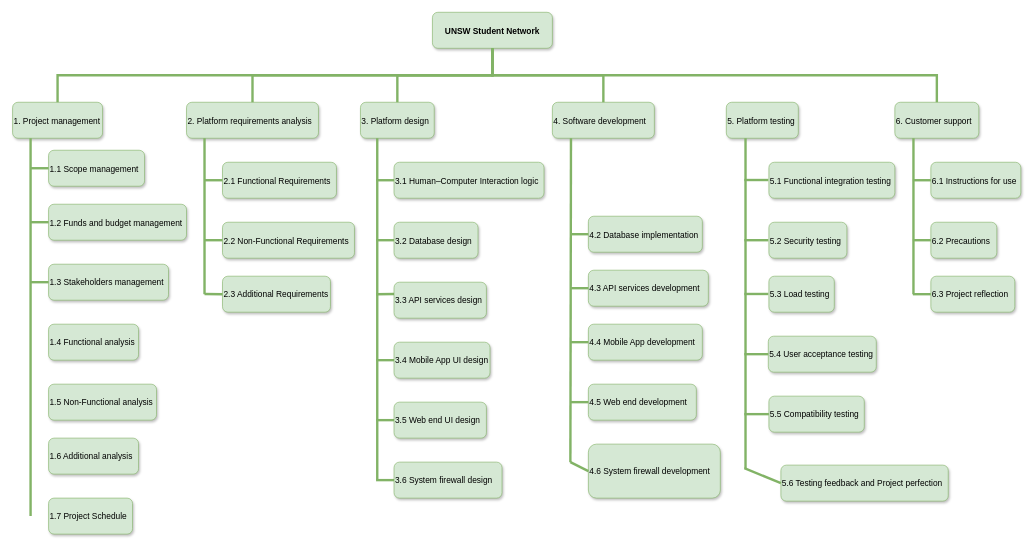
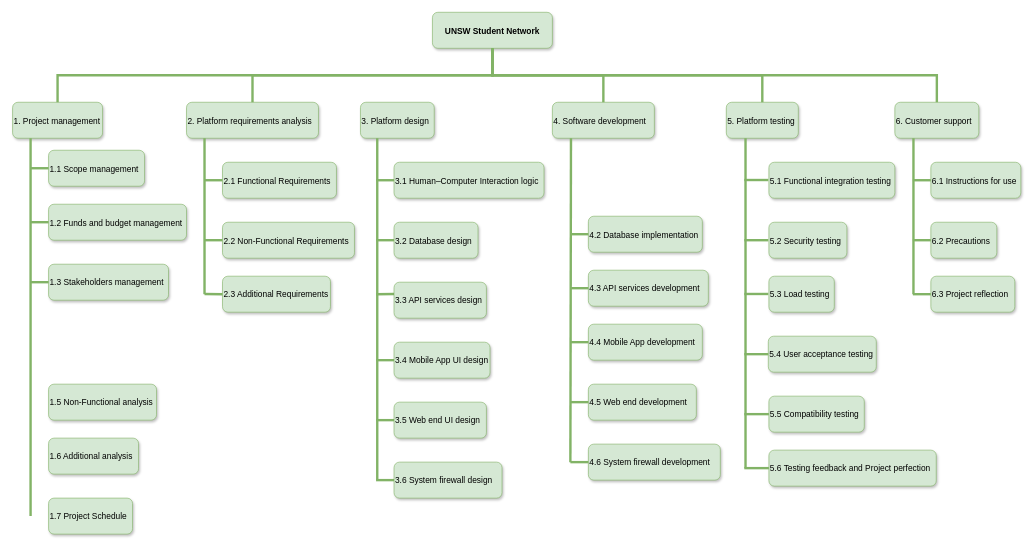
(397, 89) -> (762, 89)
(93, 342) -> none
(654, 471) -> (654, 462)
(865, 483) -> (853, 468)
